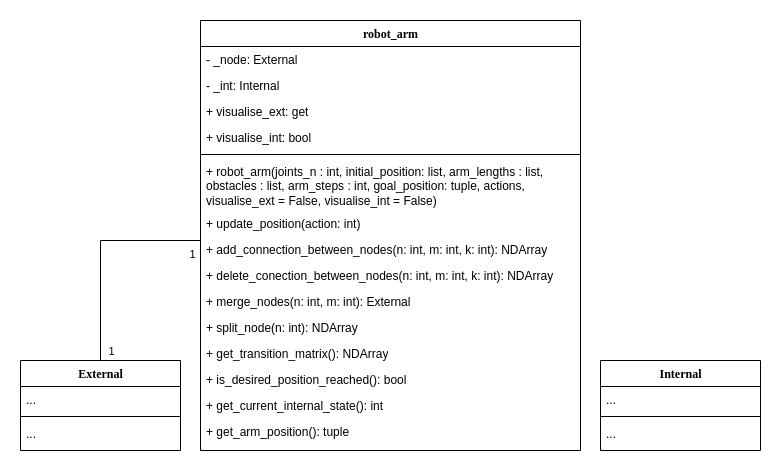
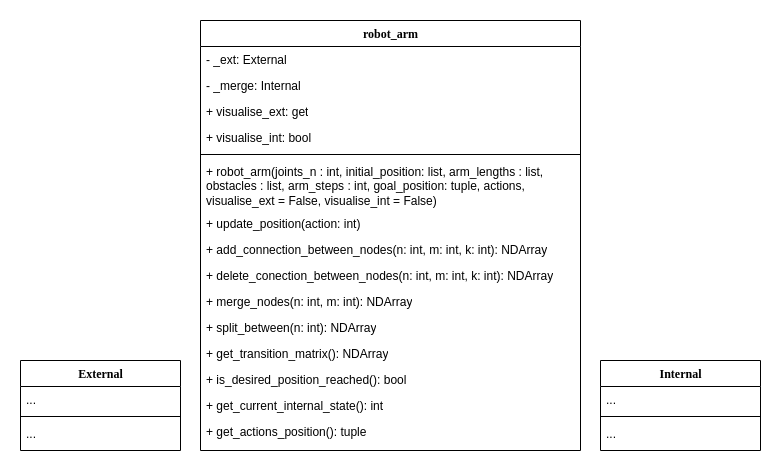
(257, 61) -> (254, 61)
(252, 87) -> (261, 87)
(101, 248) -> none
(319, 303) -> (317, 303)
(291, 329) -> (302, 329)
(288, 433) -> (300, 433)
